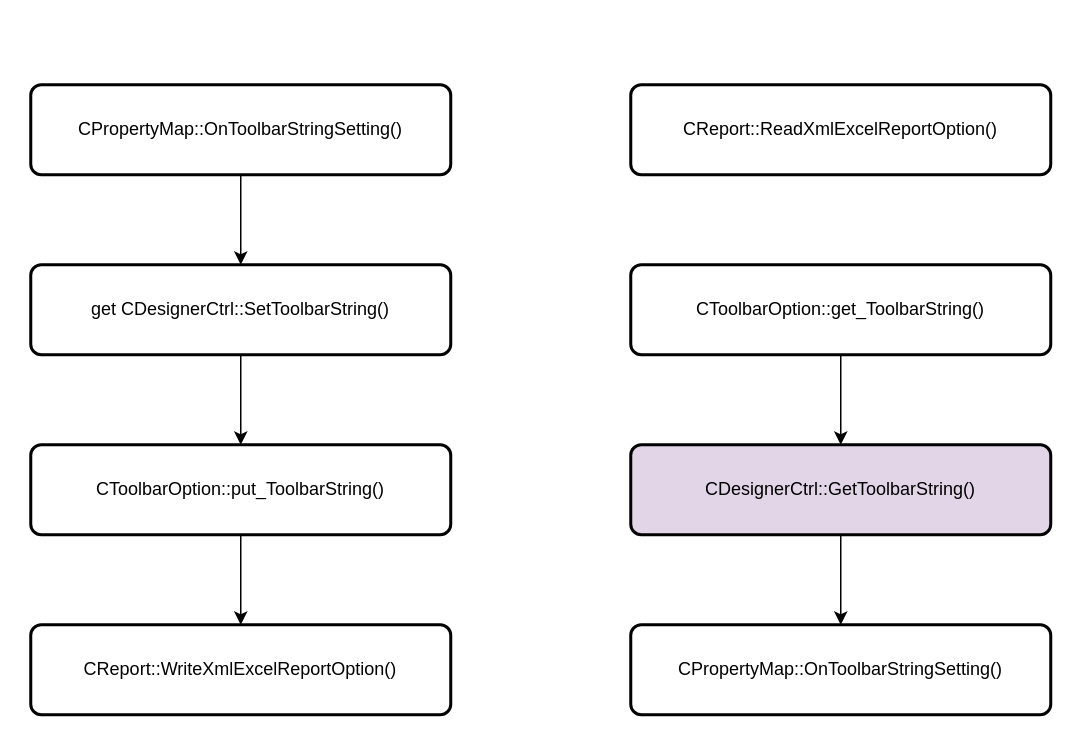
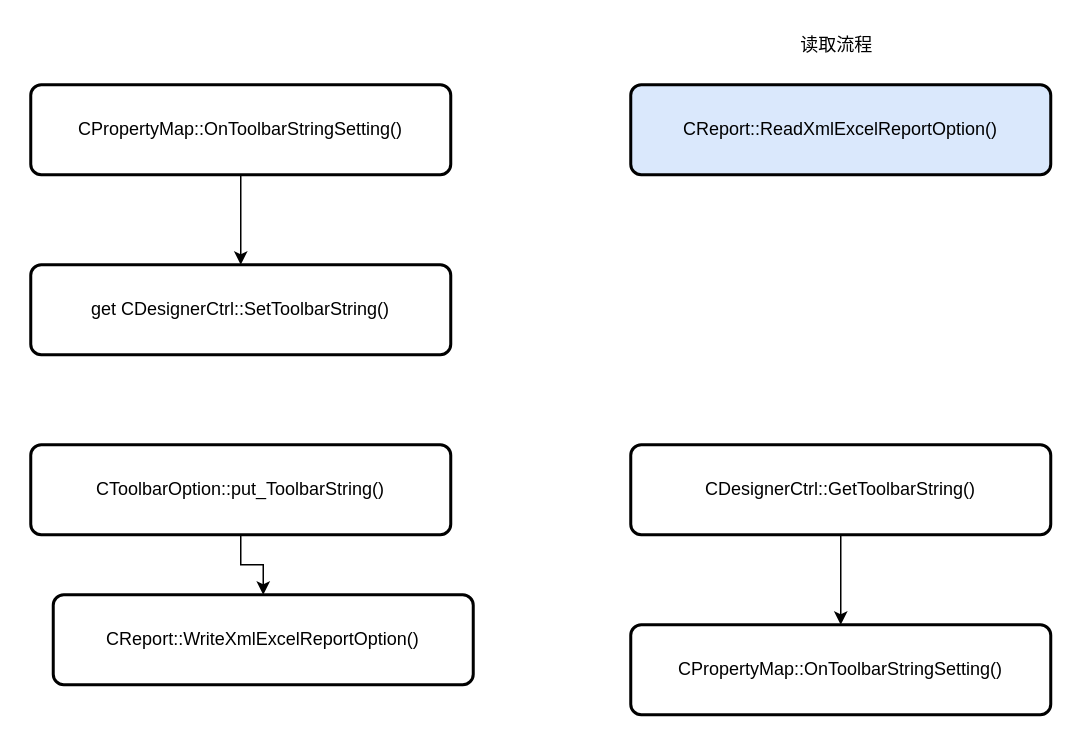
none -> (836, 46)
(841, 130) -> (841, 130)
(841, 310) -> none
(241, 395) -> none
(841, 395) -> none
(841, 490) -> (841, 490)
(241, 670) -> (263, 640)
